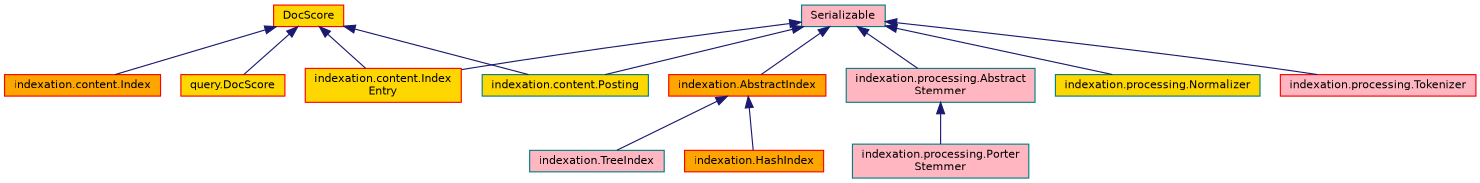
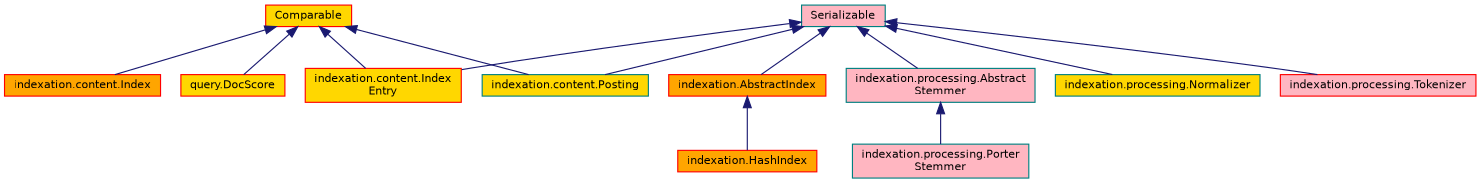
(309, 16) -> (309, 16)
(597, 161) -> none
